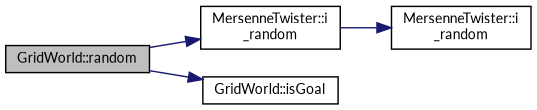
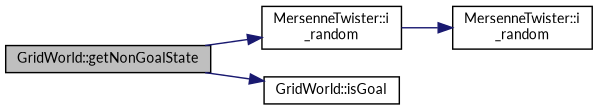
(78, 59) -> (108, 59)
